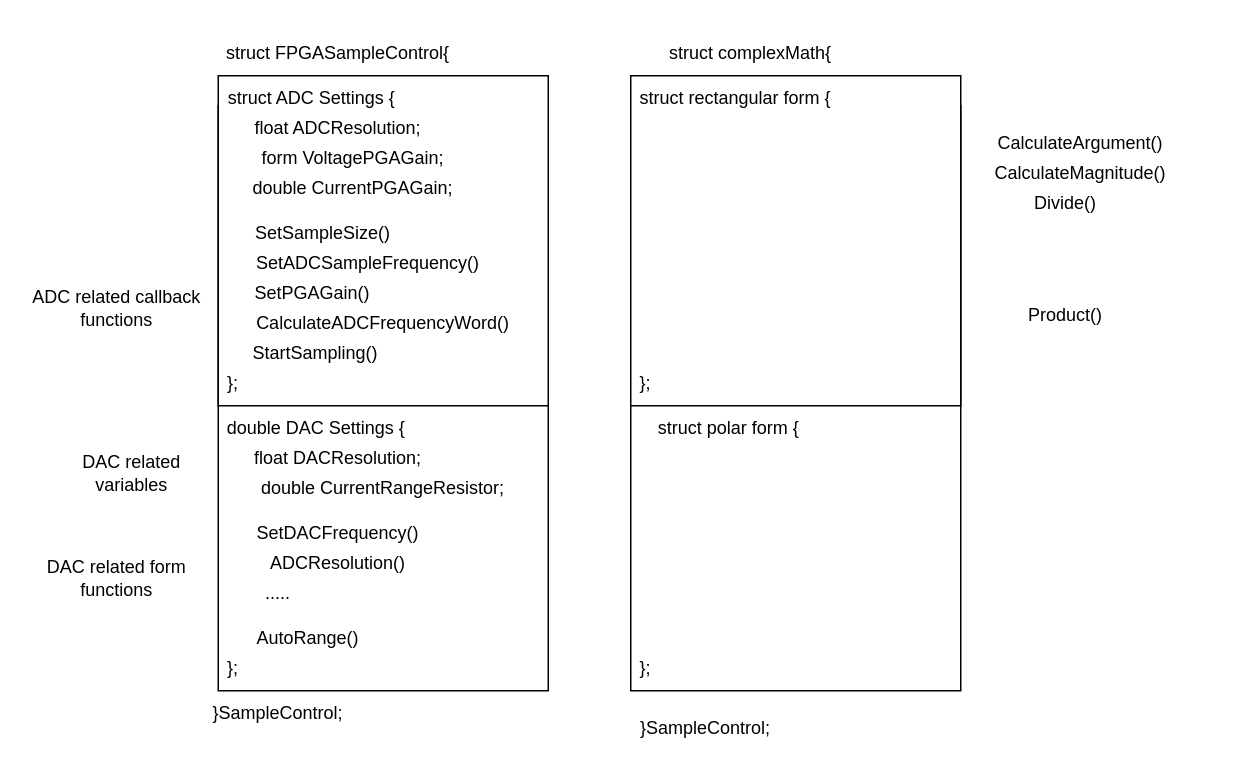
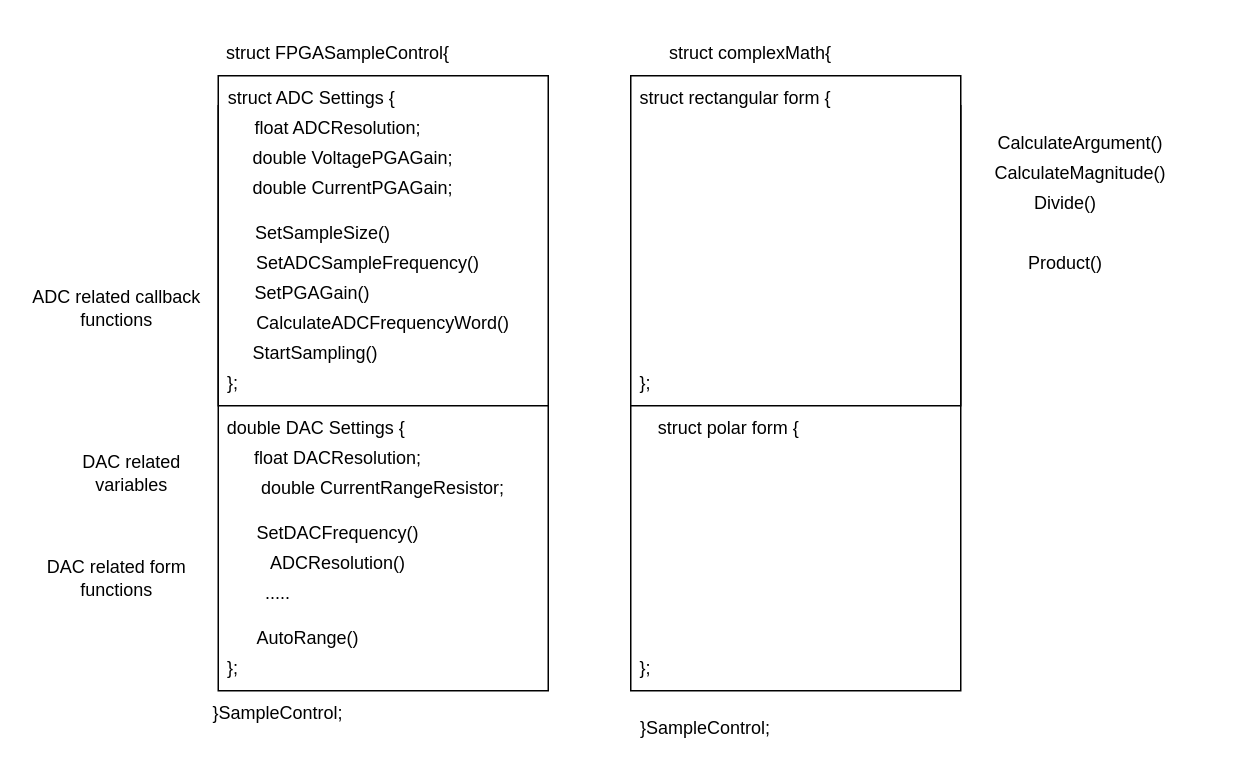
(353, 158) -> (353, 158)
(1066, 316) -> (1066, 263)
